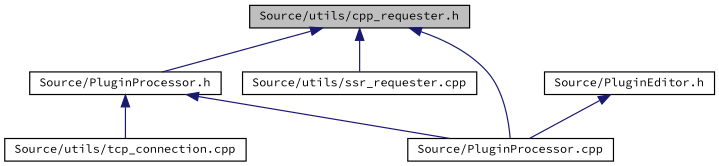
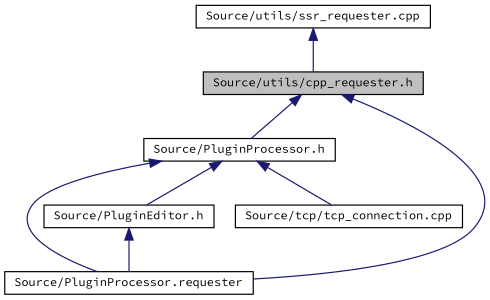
(360, 56) -> (313, 56)
(125, 150) -> (349, 216)
(511, 150) -> (129, 283)
none -> (179, 186)
